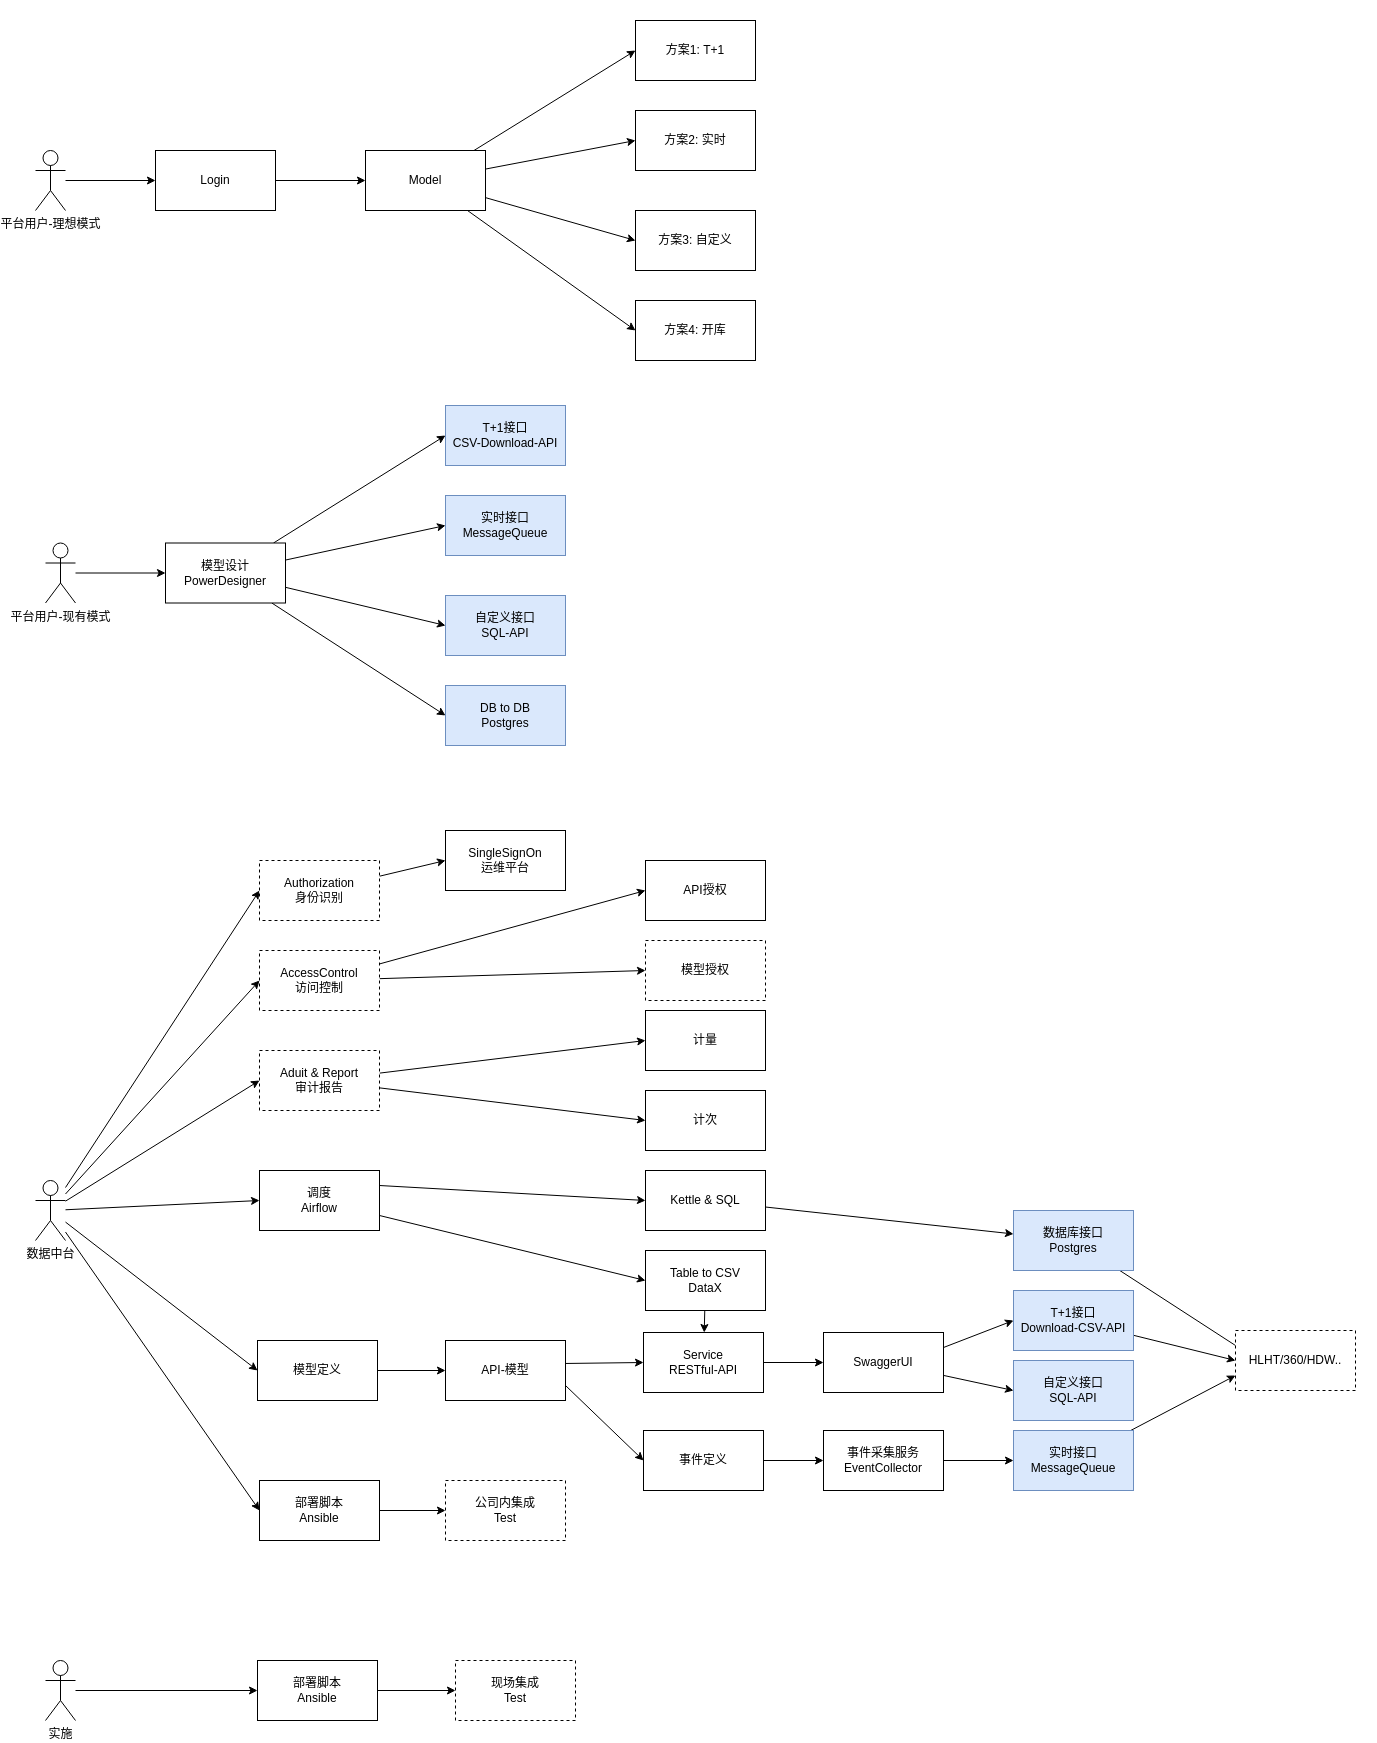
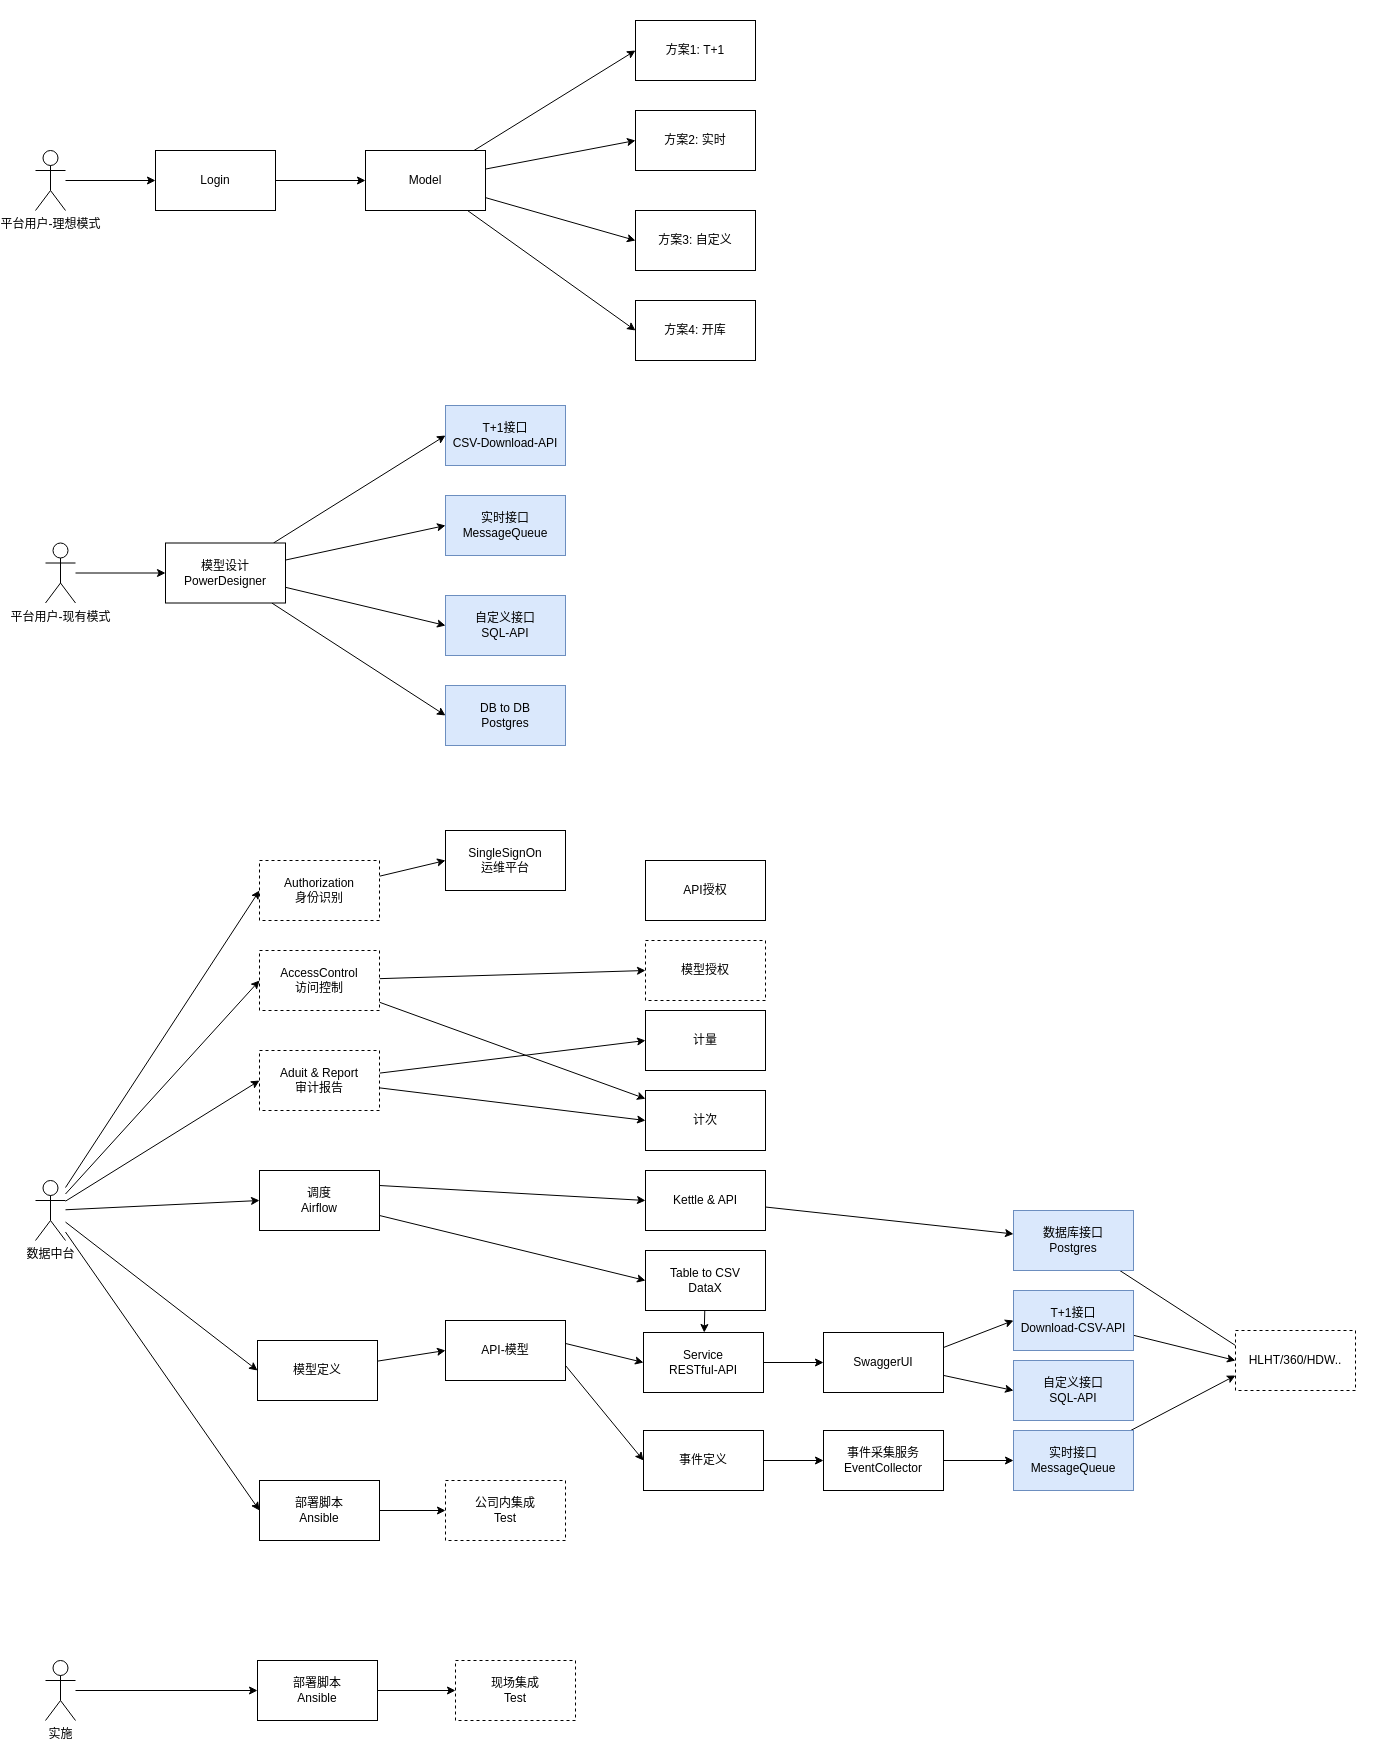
(509, 928) -> (510, 1049)
(706, 1201) -> (706, 1201)
(506, 1371) -> (506, 1351)
